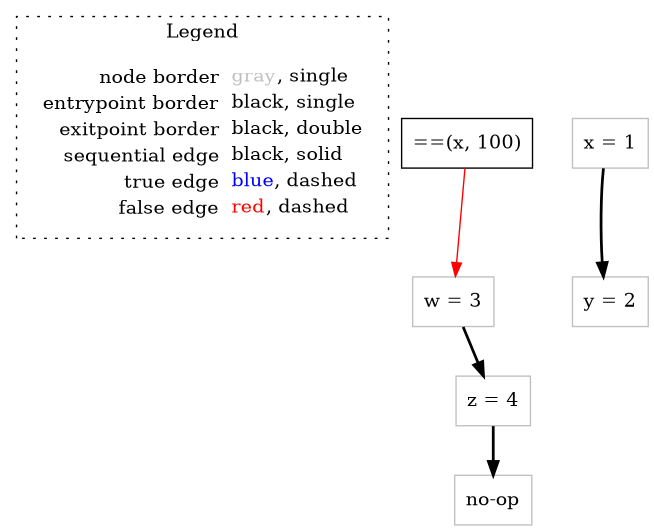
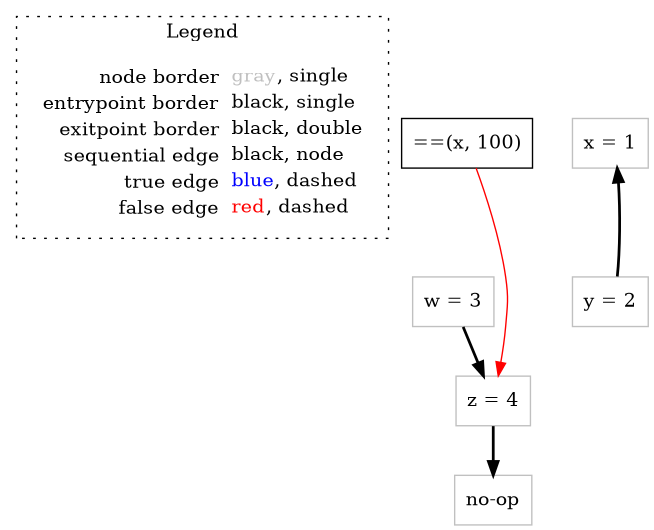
(313, 154) -> (314, 154)
(461, 215) -> (503, 264)
(601, 215) -> (620, 229)
